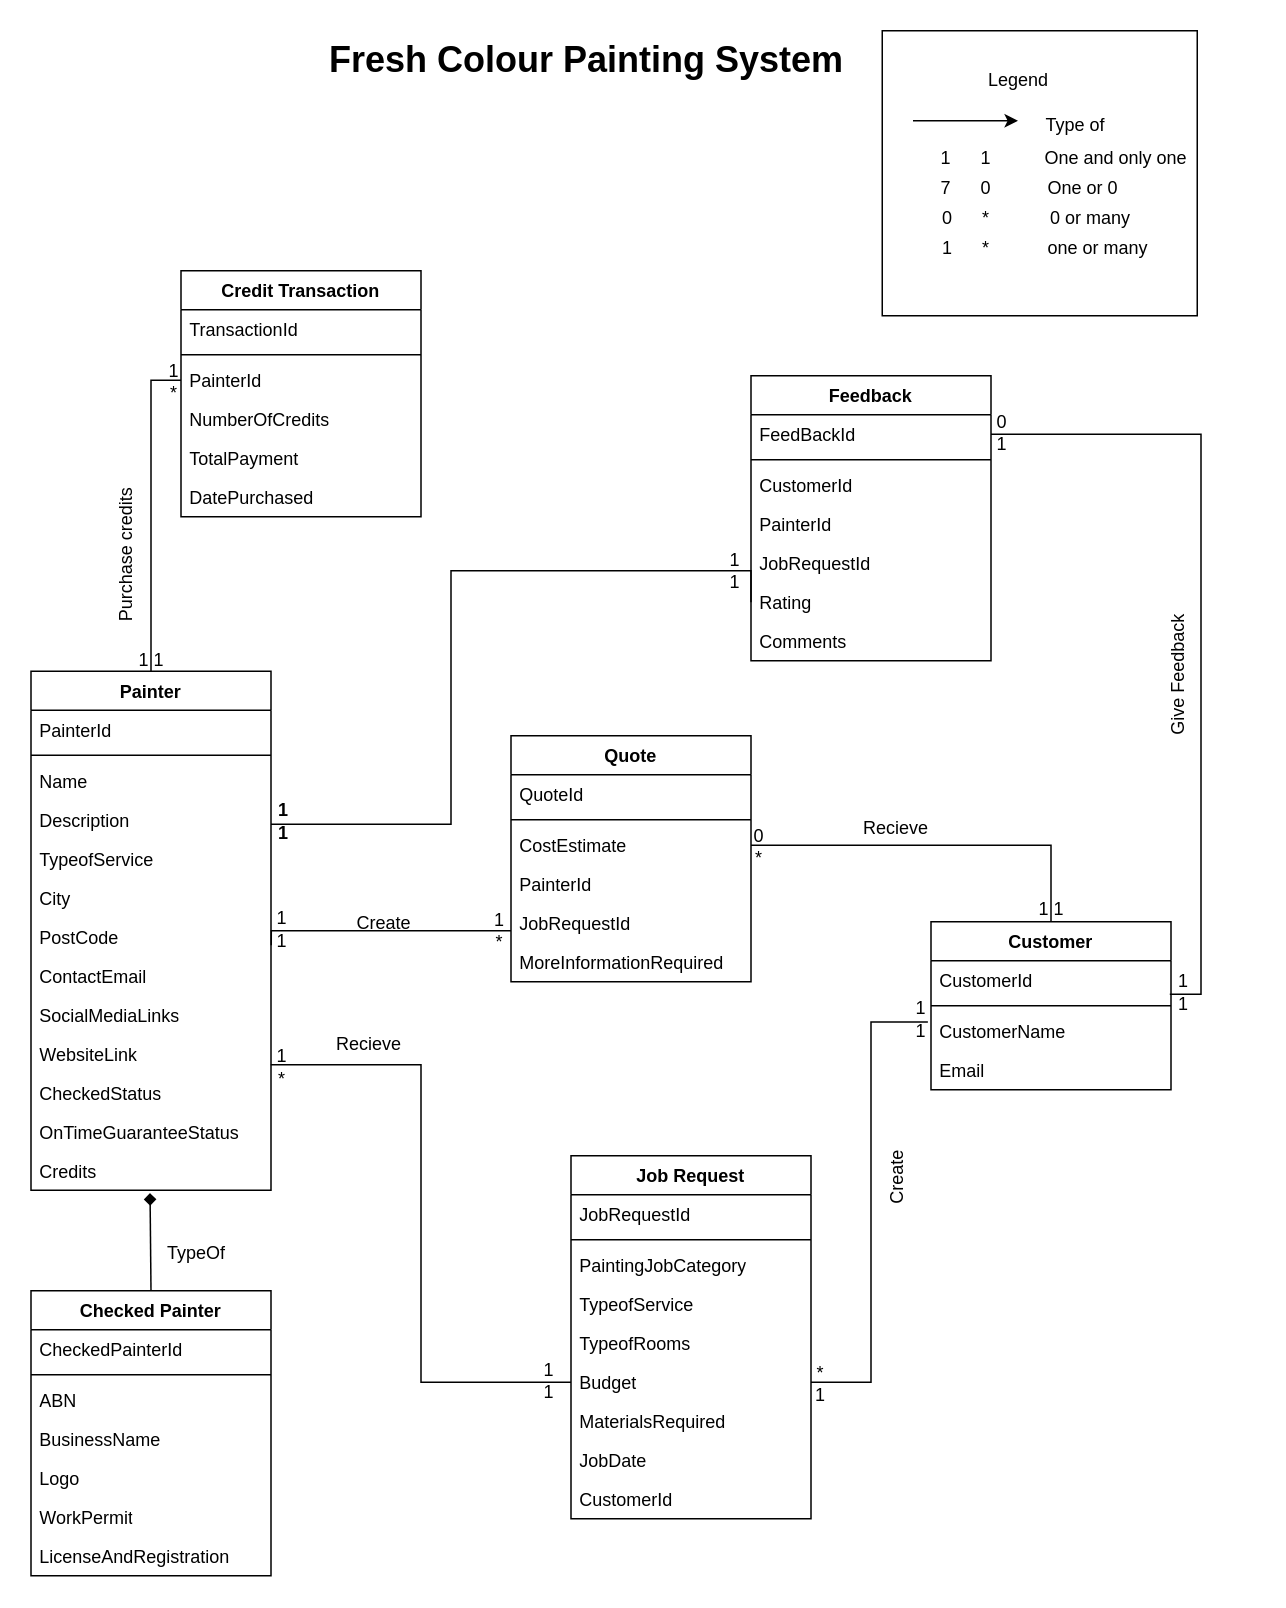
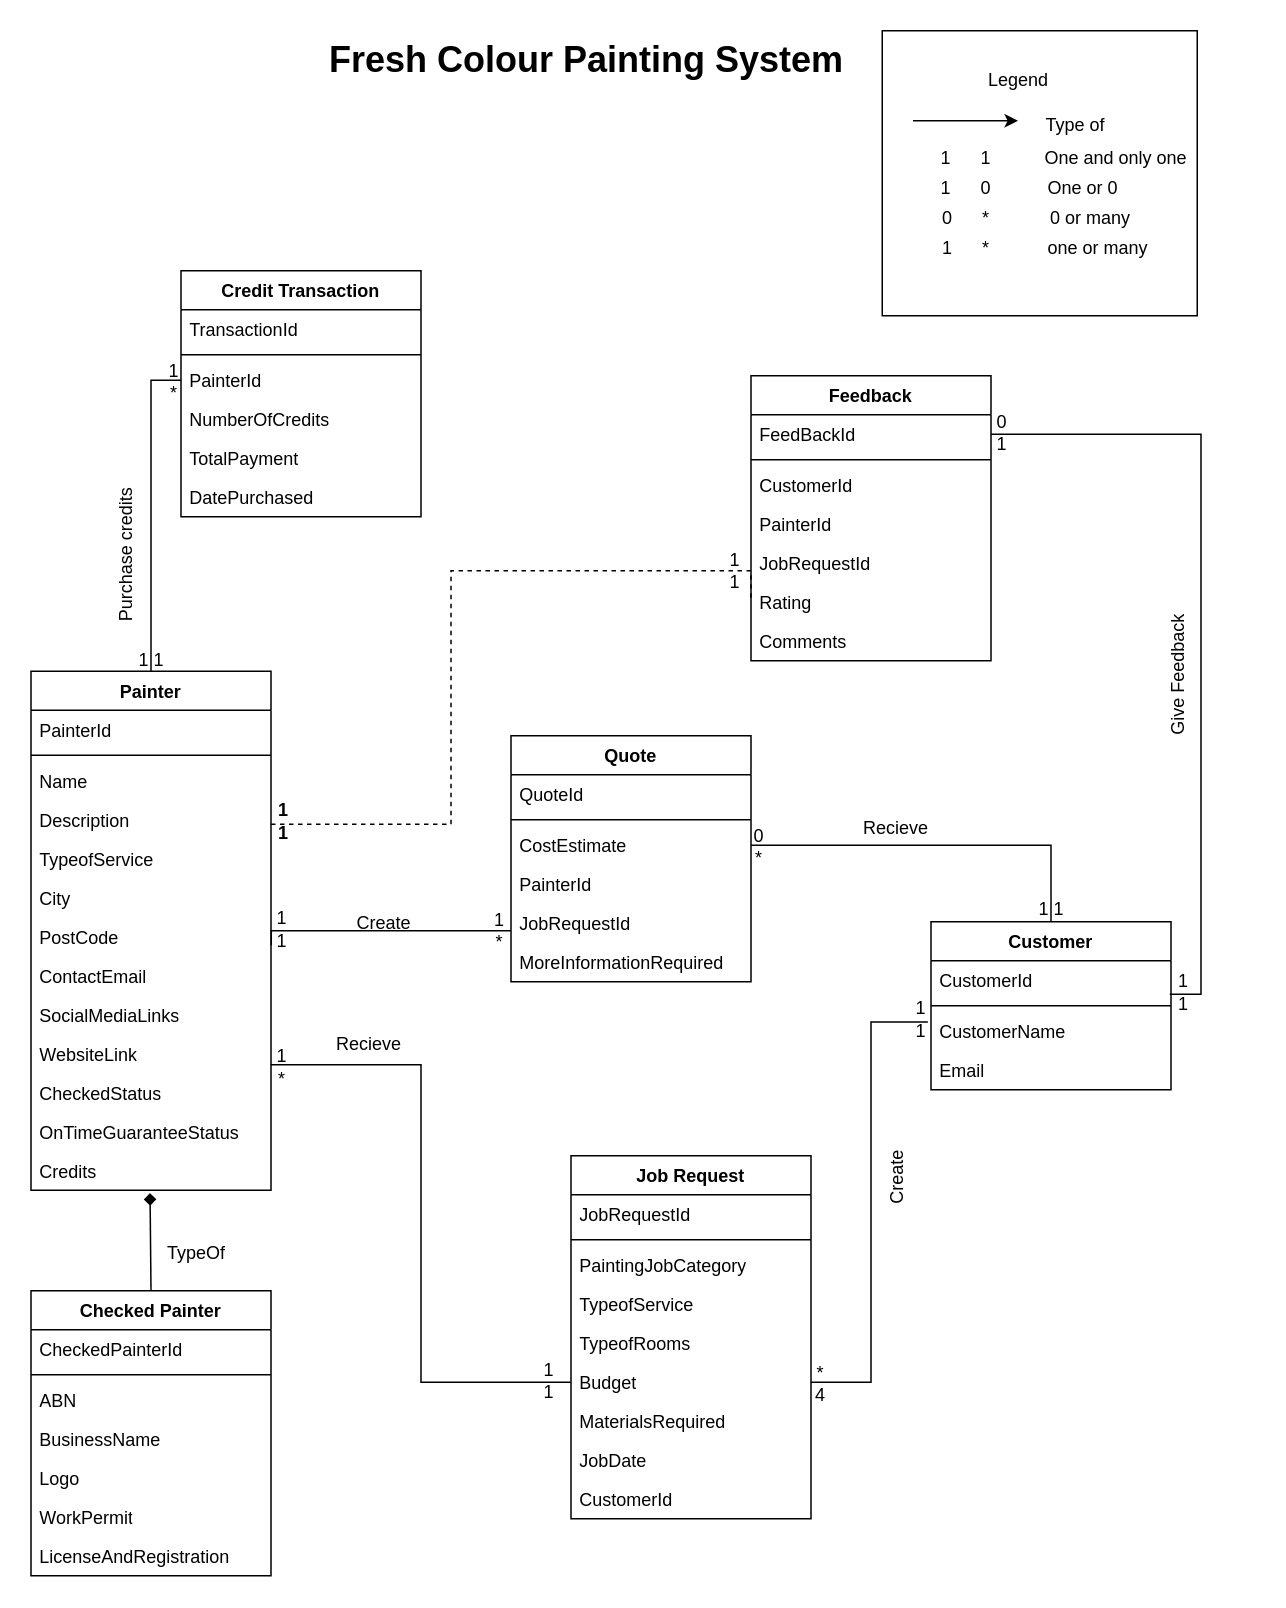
(966, 188) -> (966, 188)
(451, 638) -> (451, 638)
(821, 1384) -> (821, 1384)
